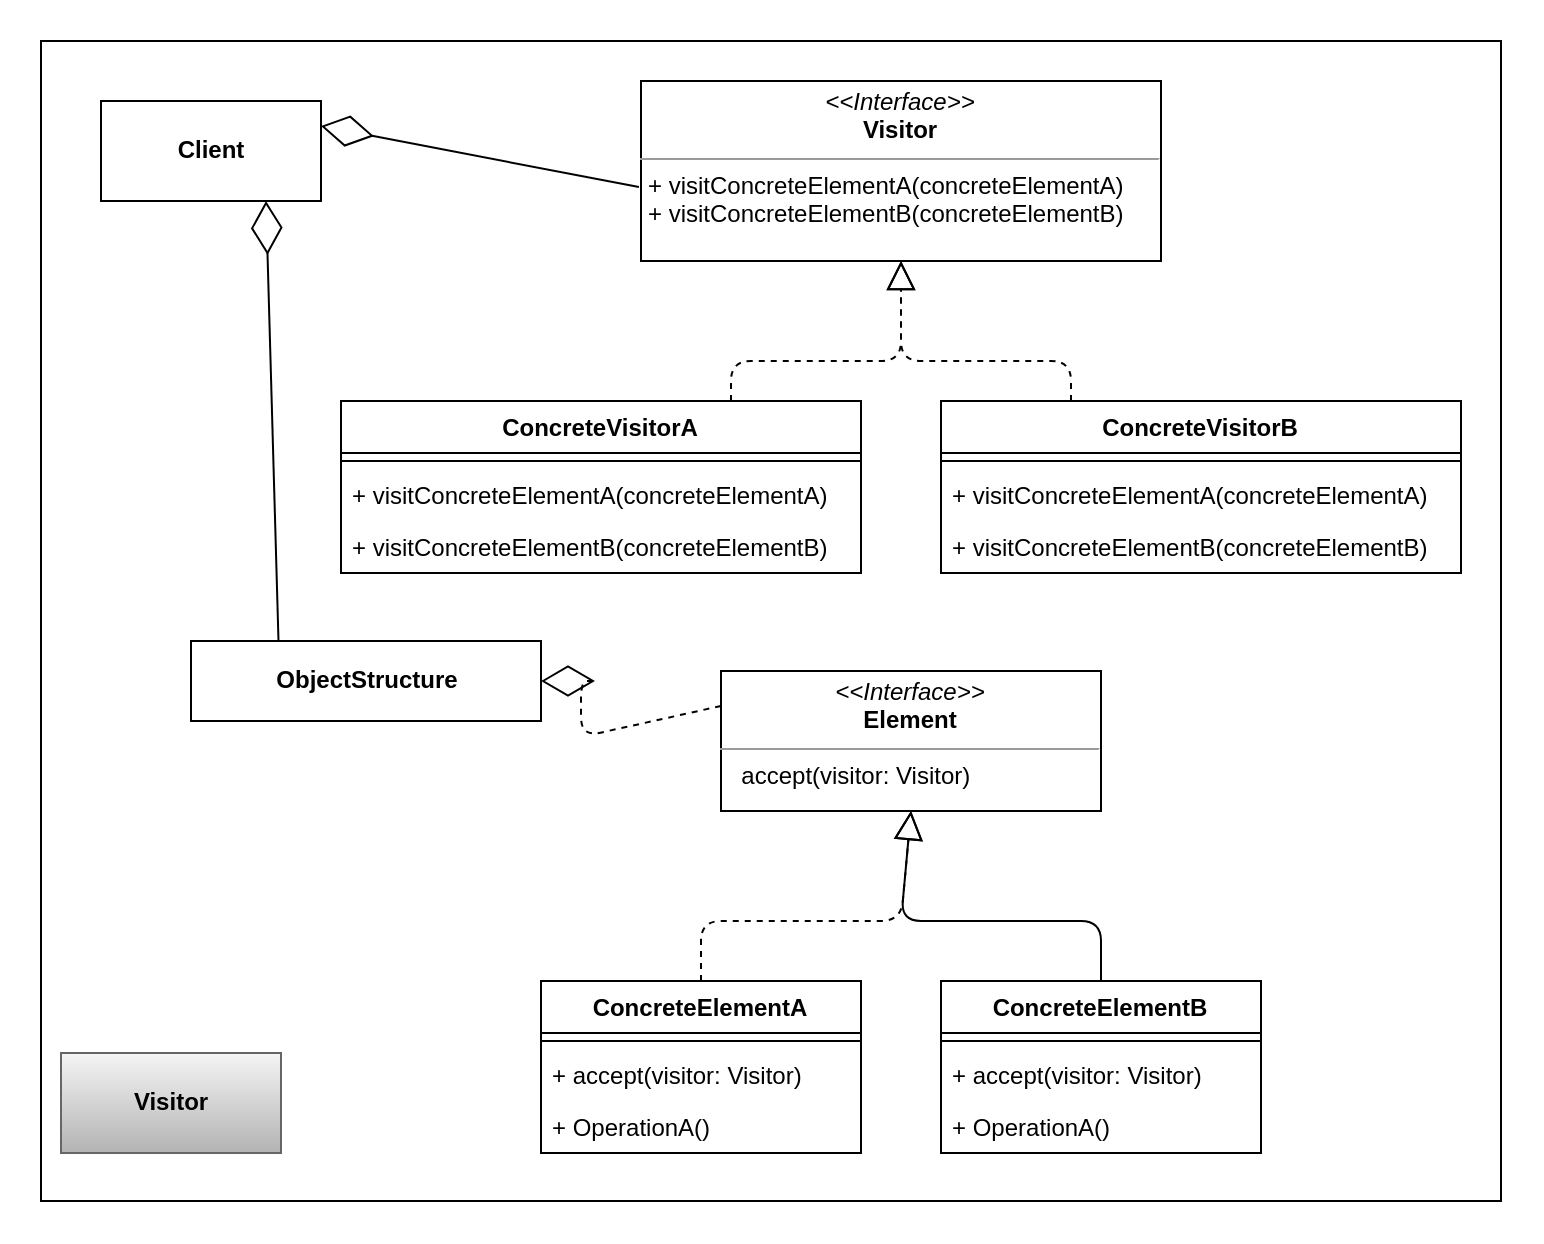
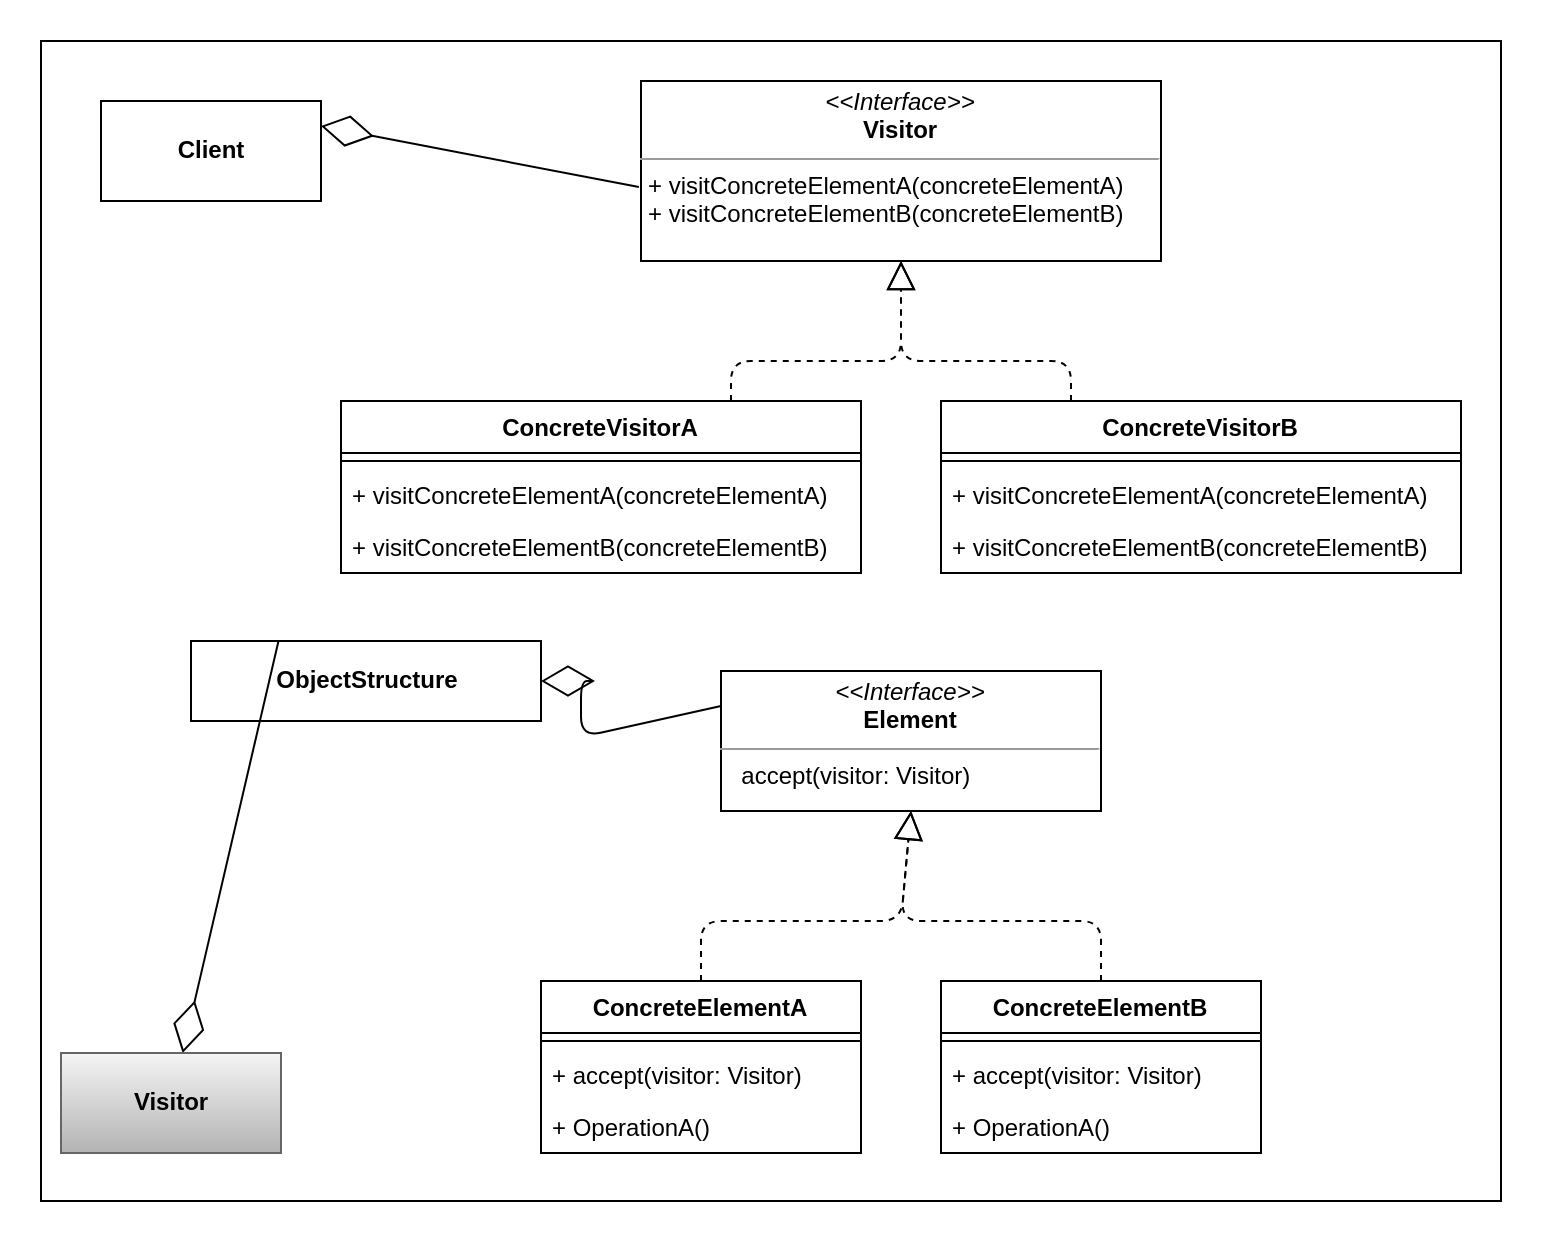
(273, 447) -> (237, 821)
(629, 726) -> (629, 726)
(1023, 921) -> (1023, 921)
